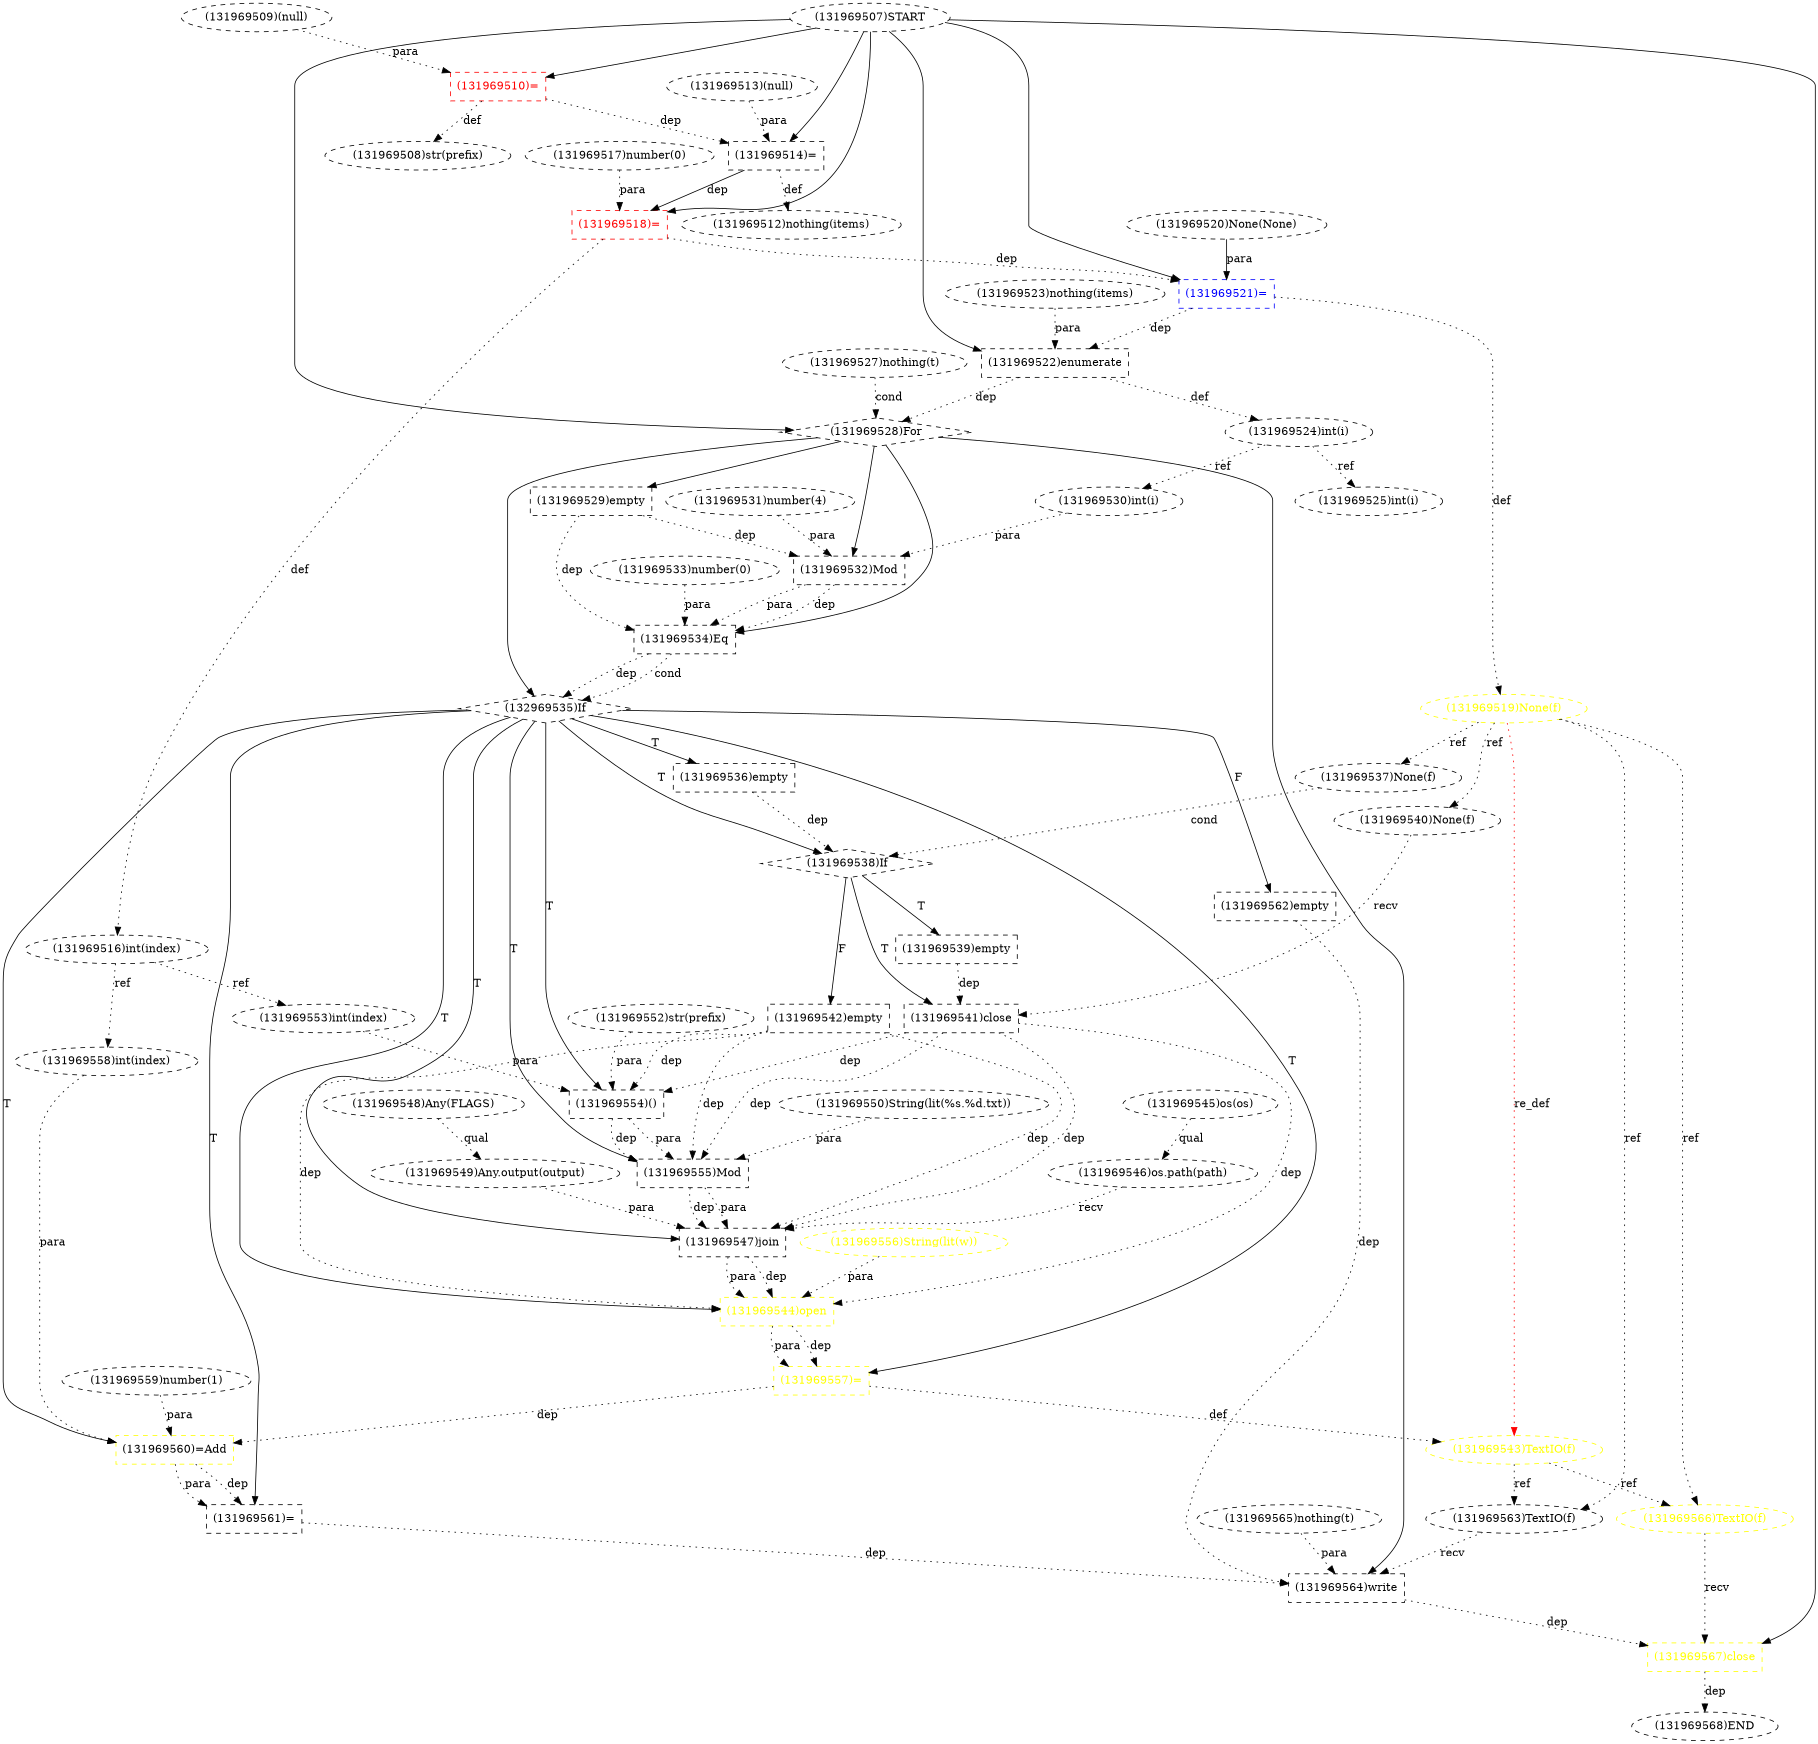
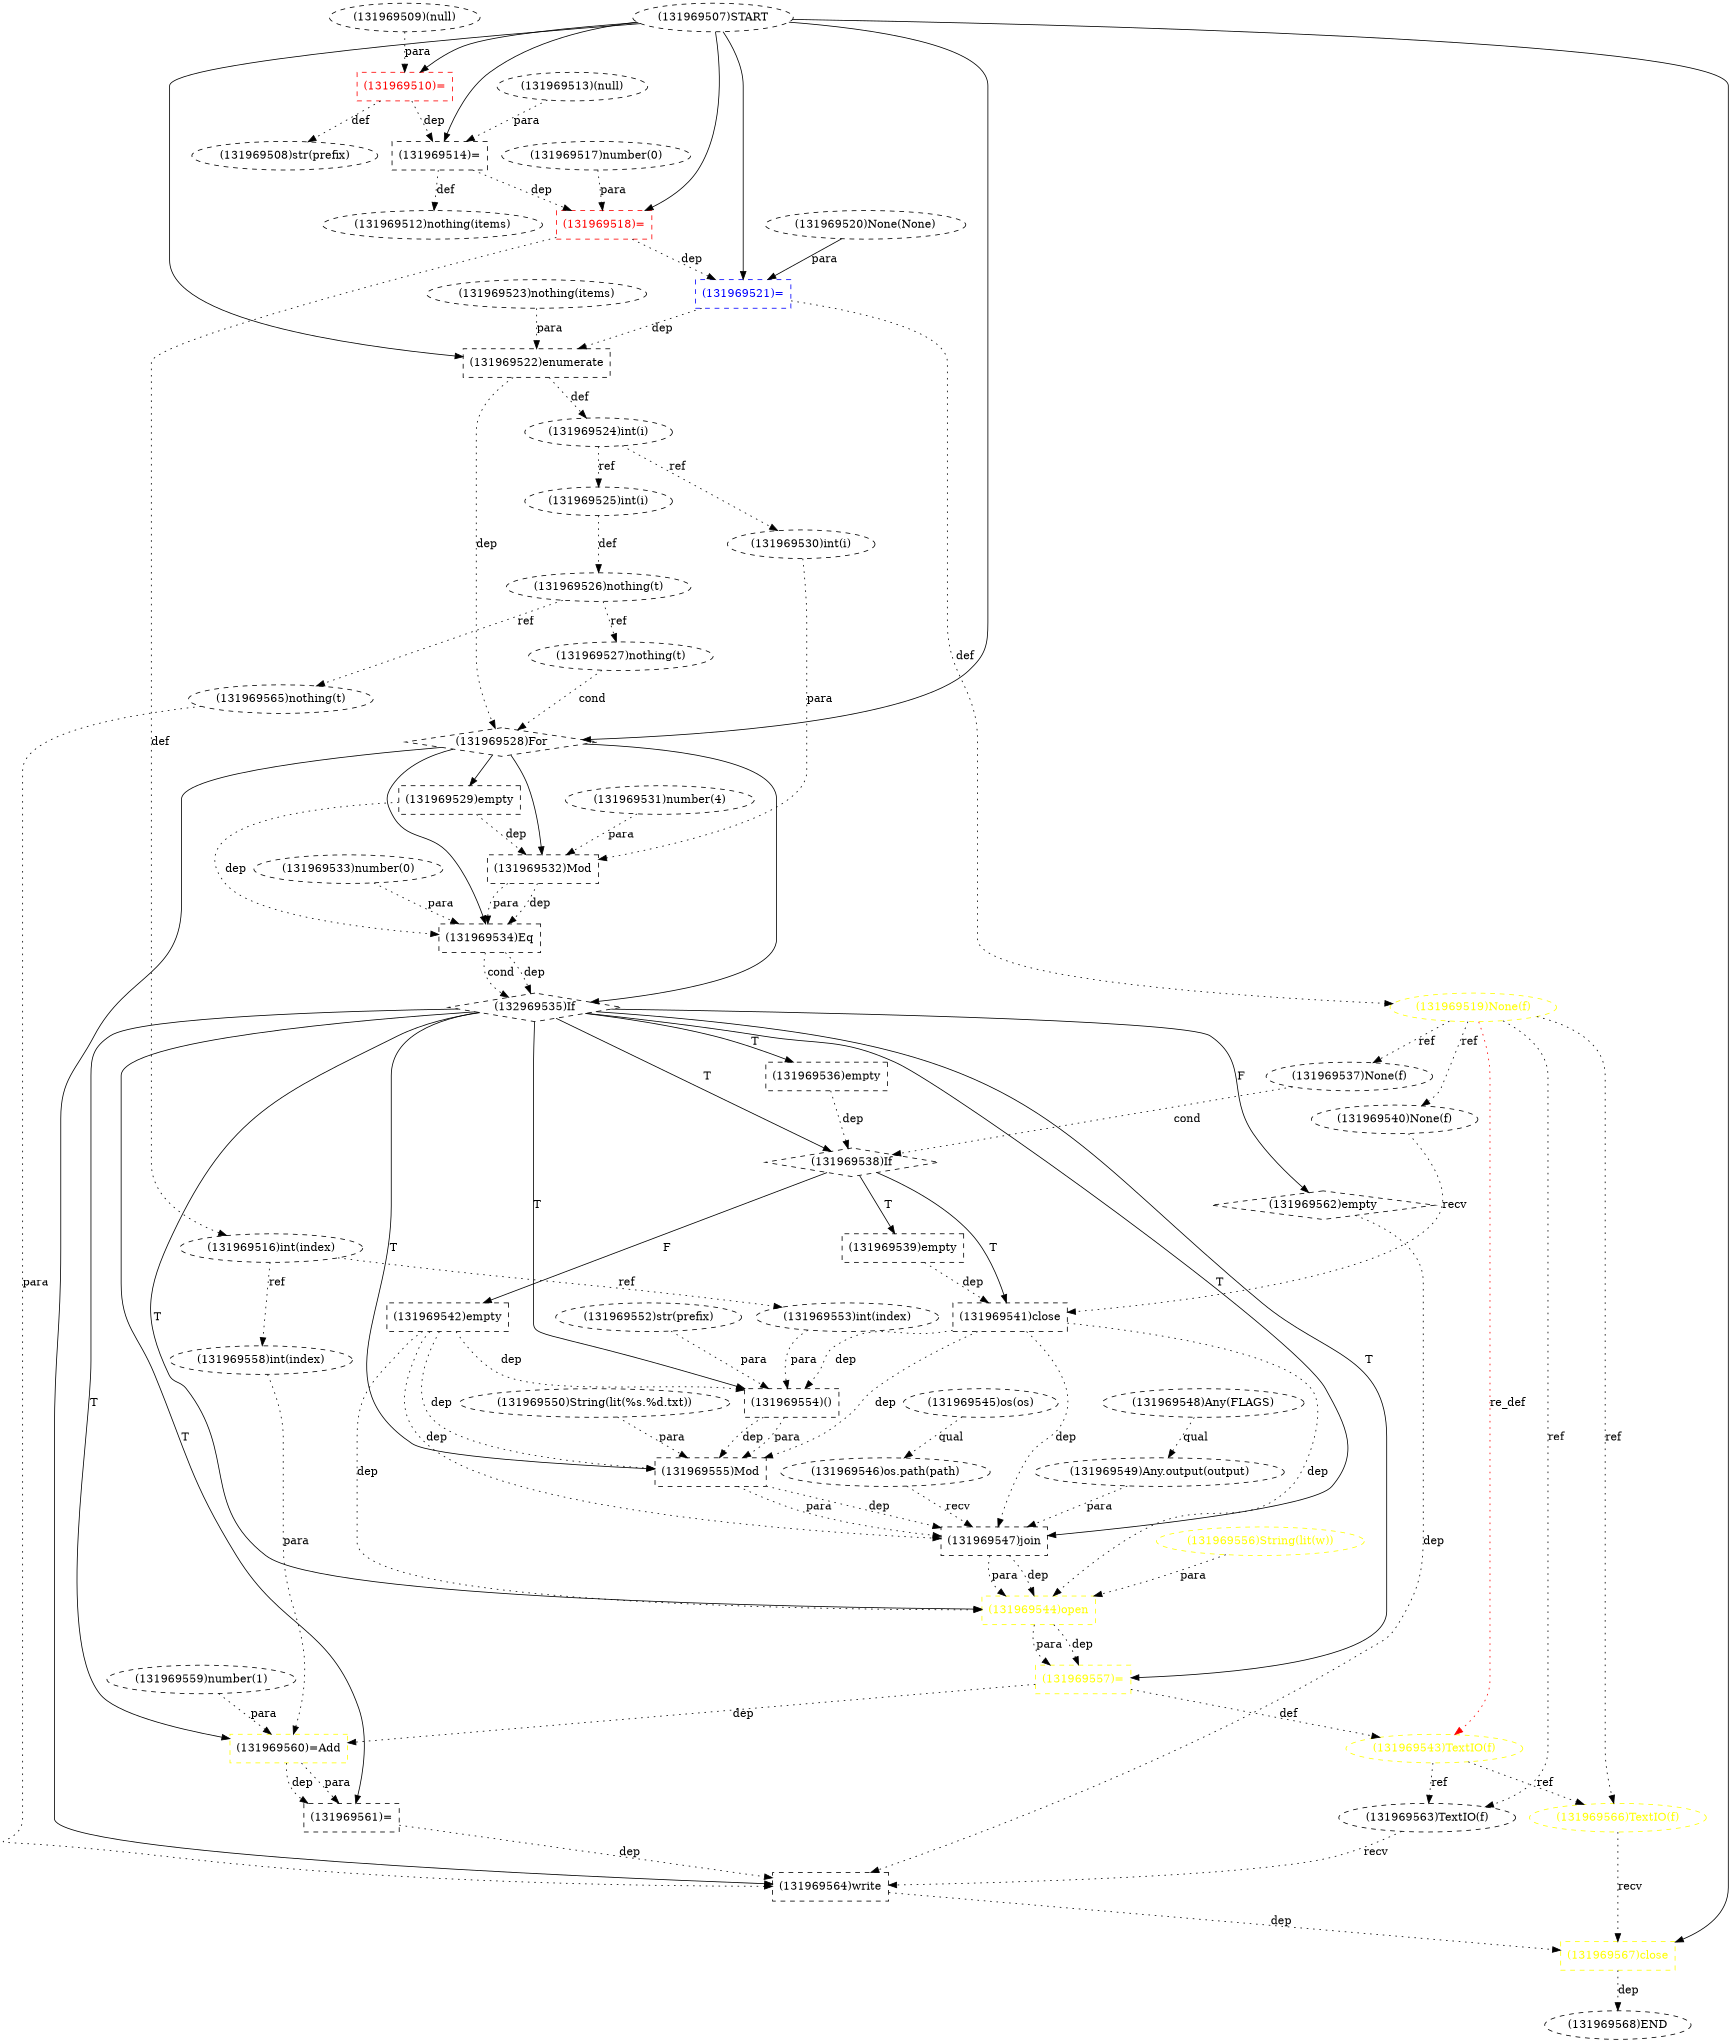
(702, 189) -> (518, 189)
none -> (599, 587)
(1275, 906) -> (1323, 1205)
